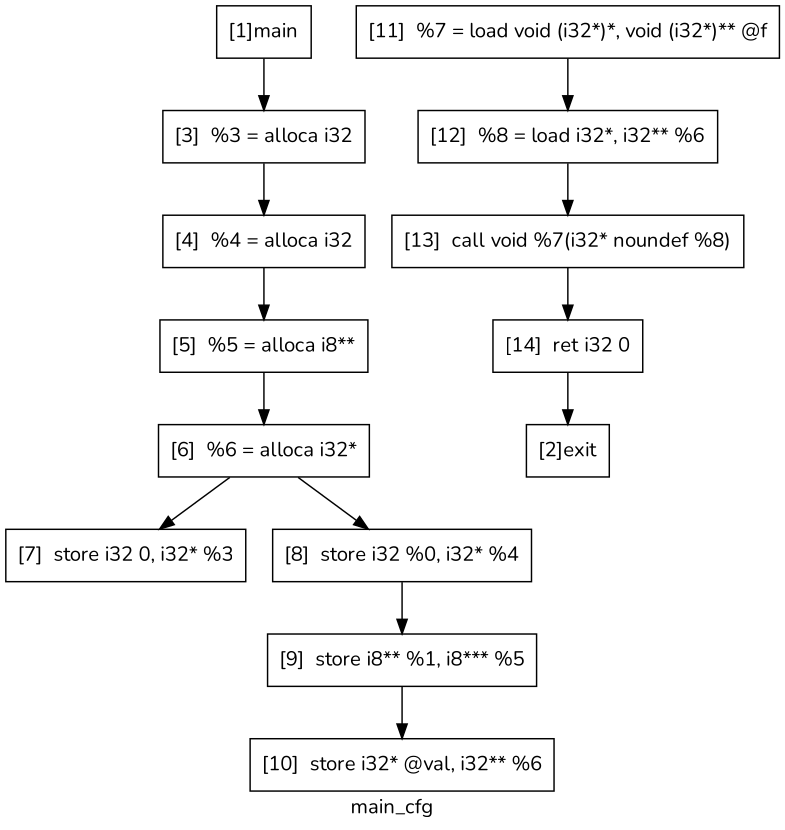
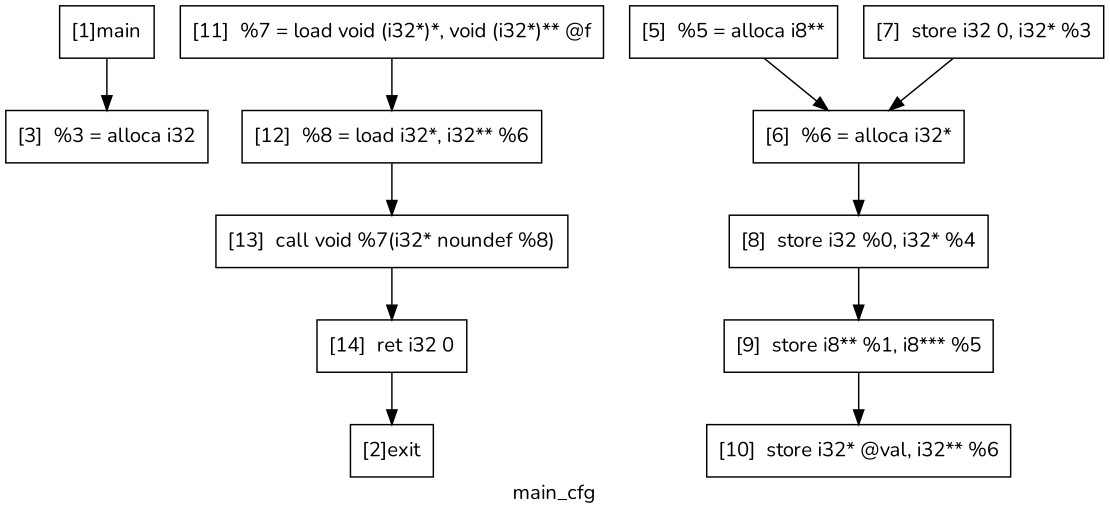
(264, 241) -> none
(201, 499) -> (927, 80)
